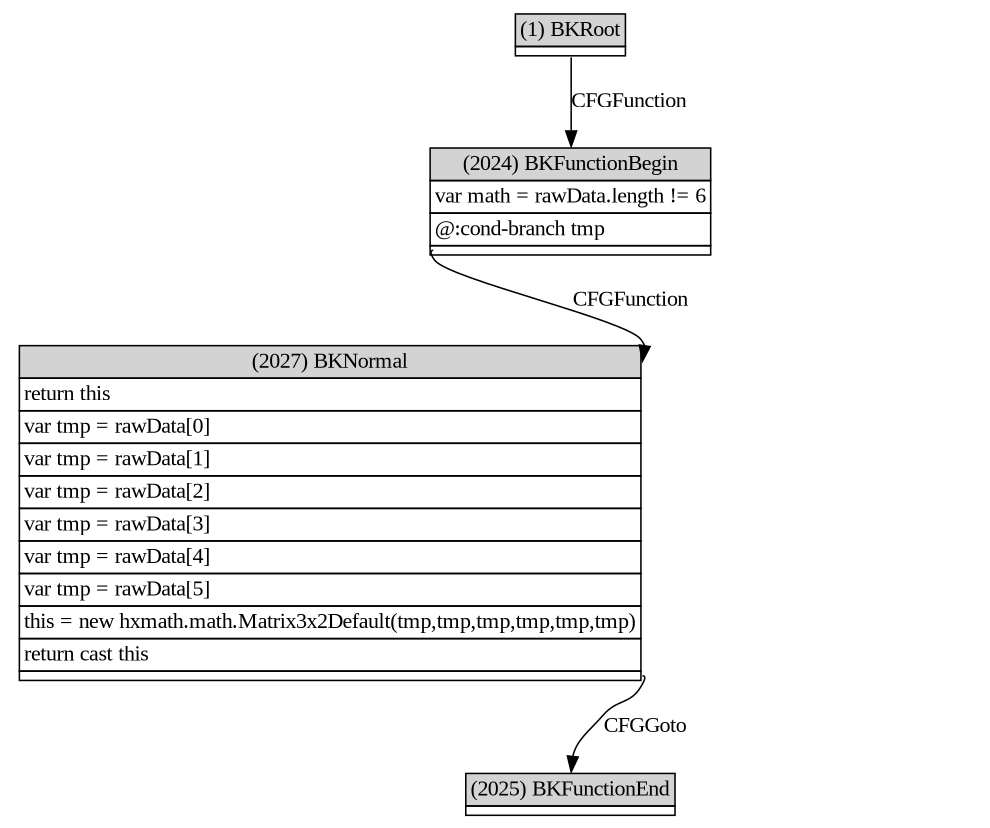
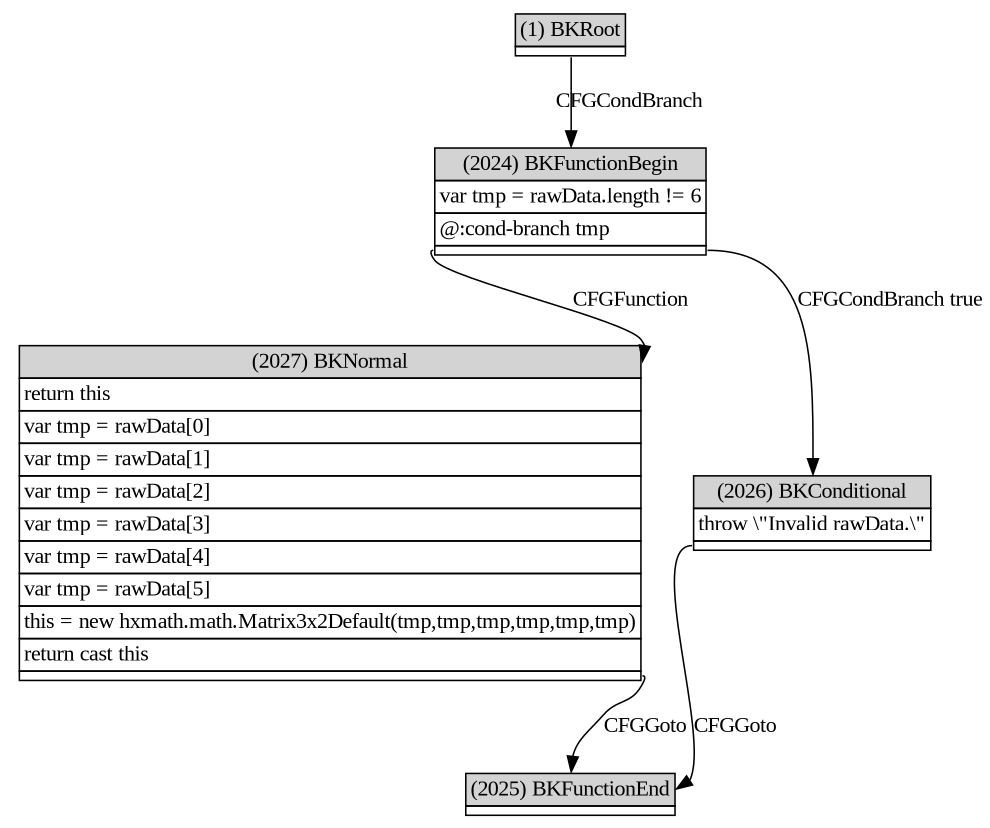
(629, 102) -> (629, 102)
(570, 196) -> (570, 196)
none -> (811, 513)
